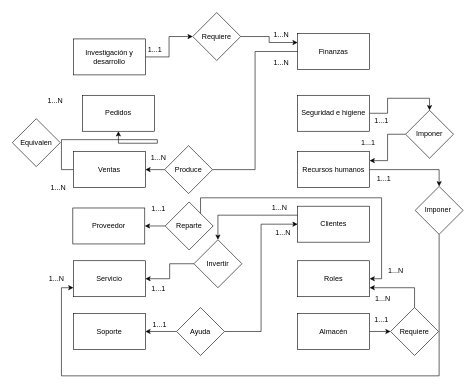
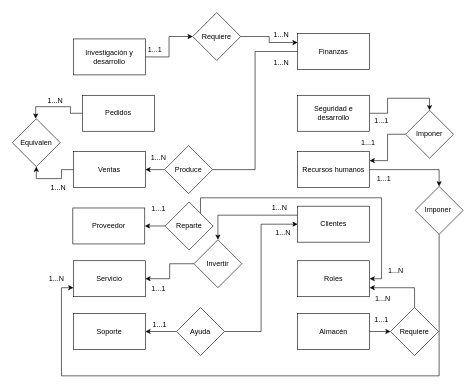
none -> (71, 110)
(334, 113) -> (334, 113)
(95, 140) -> (50, 179)
